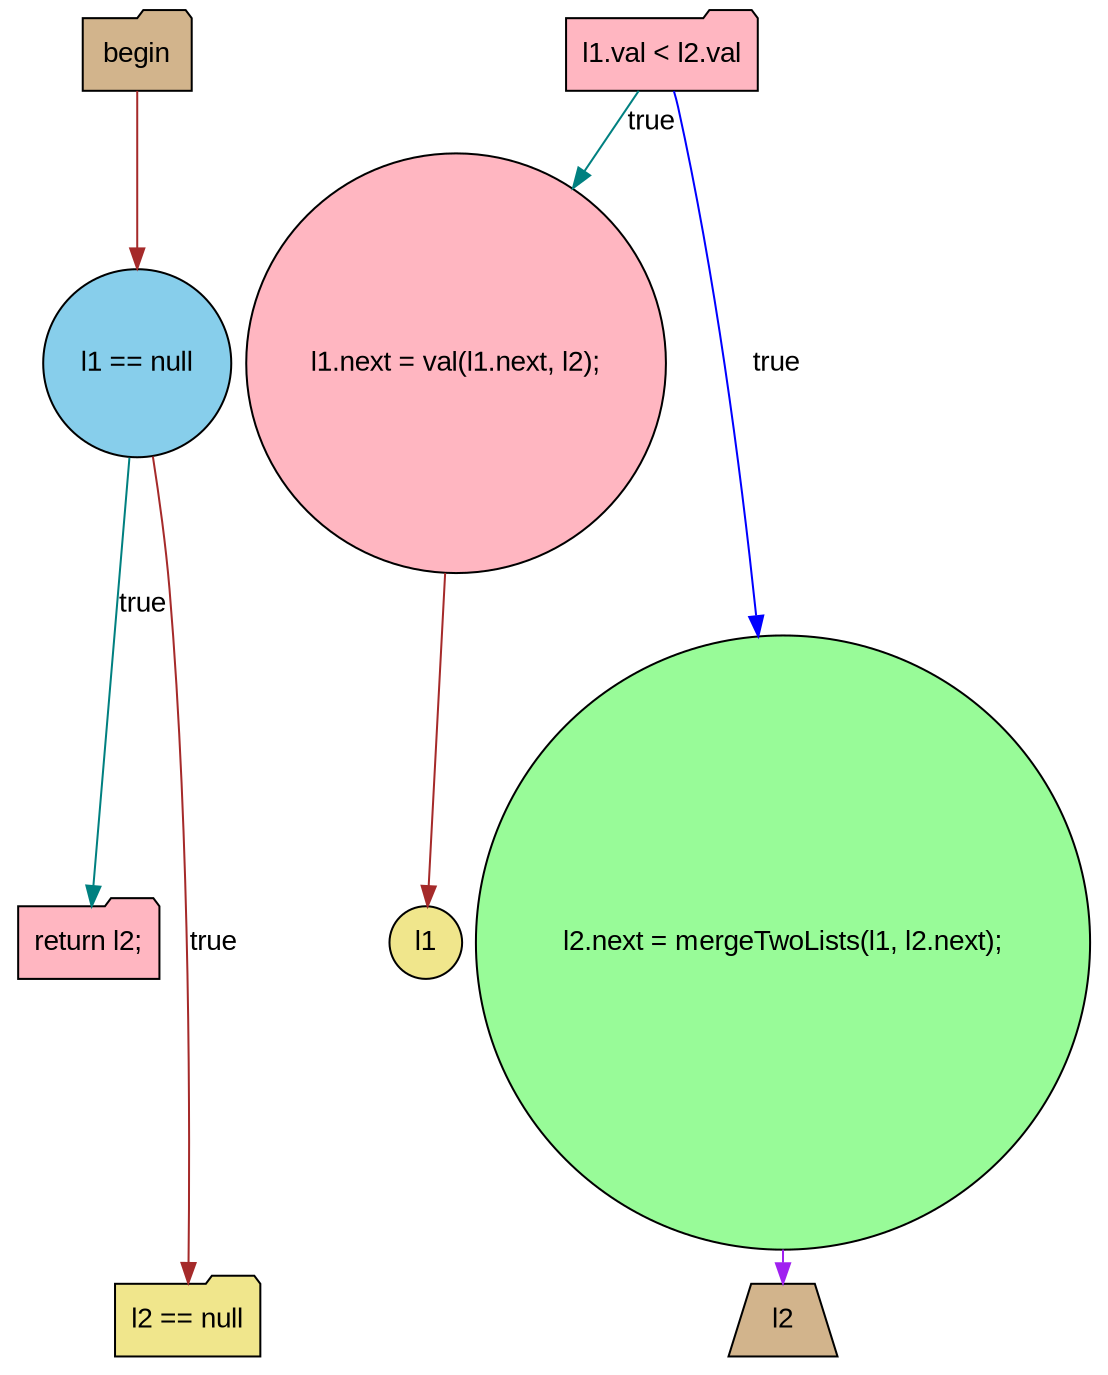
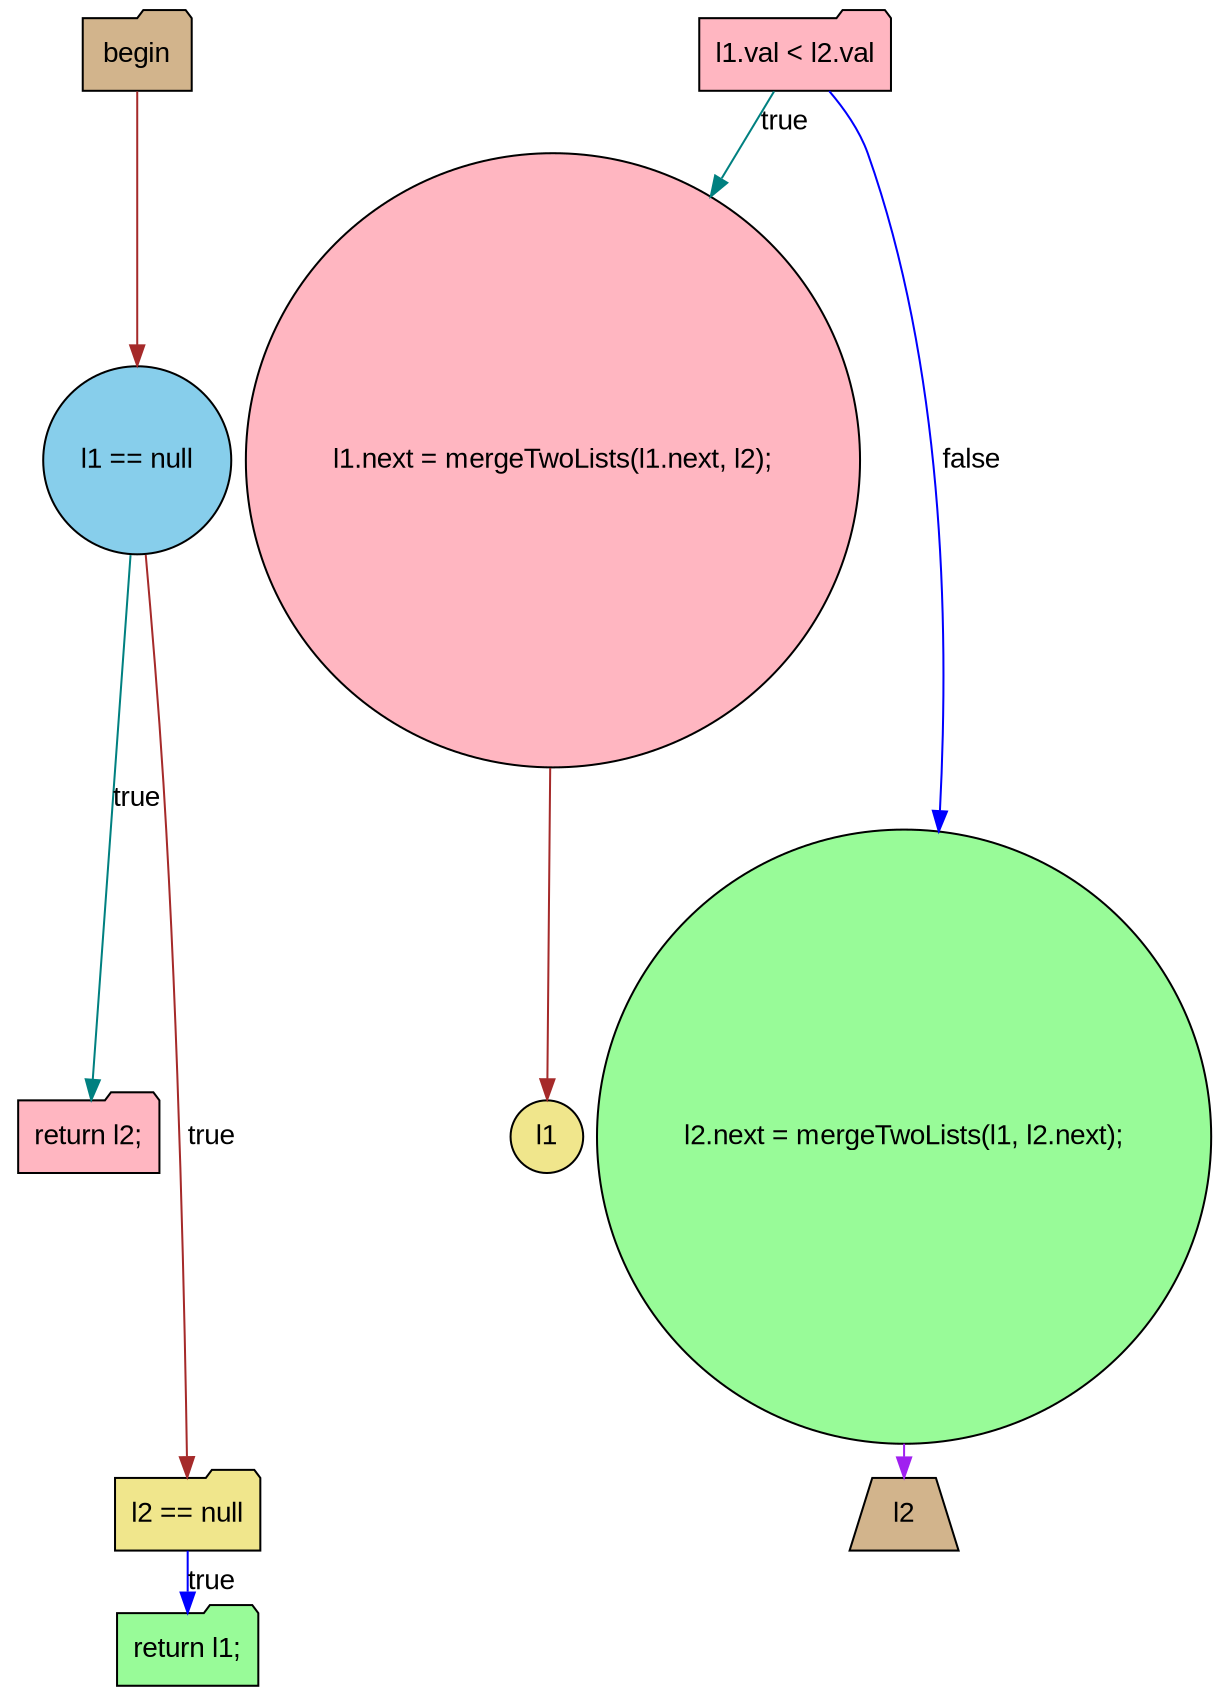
(456, 363) -> (553, 460)
(777, 363) -> (972, 460)
none -> (188, 1649)
